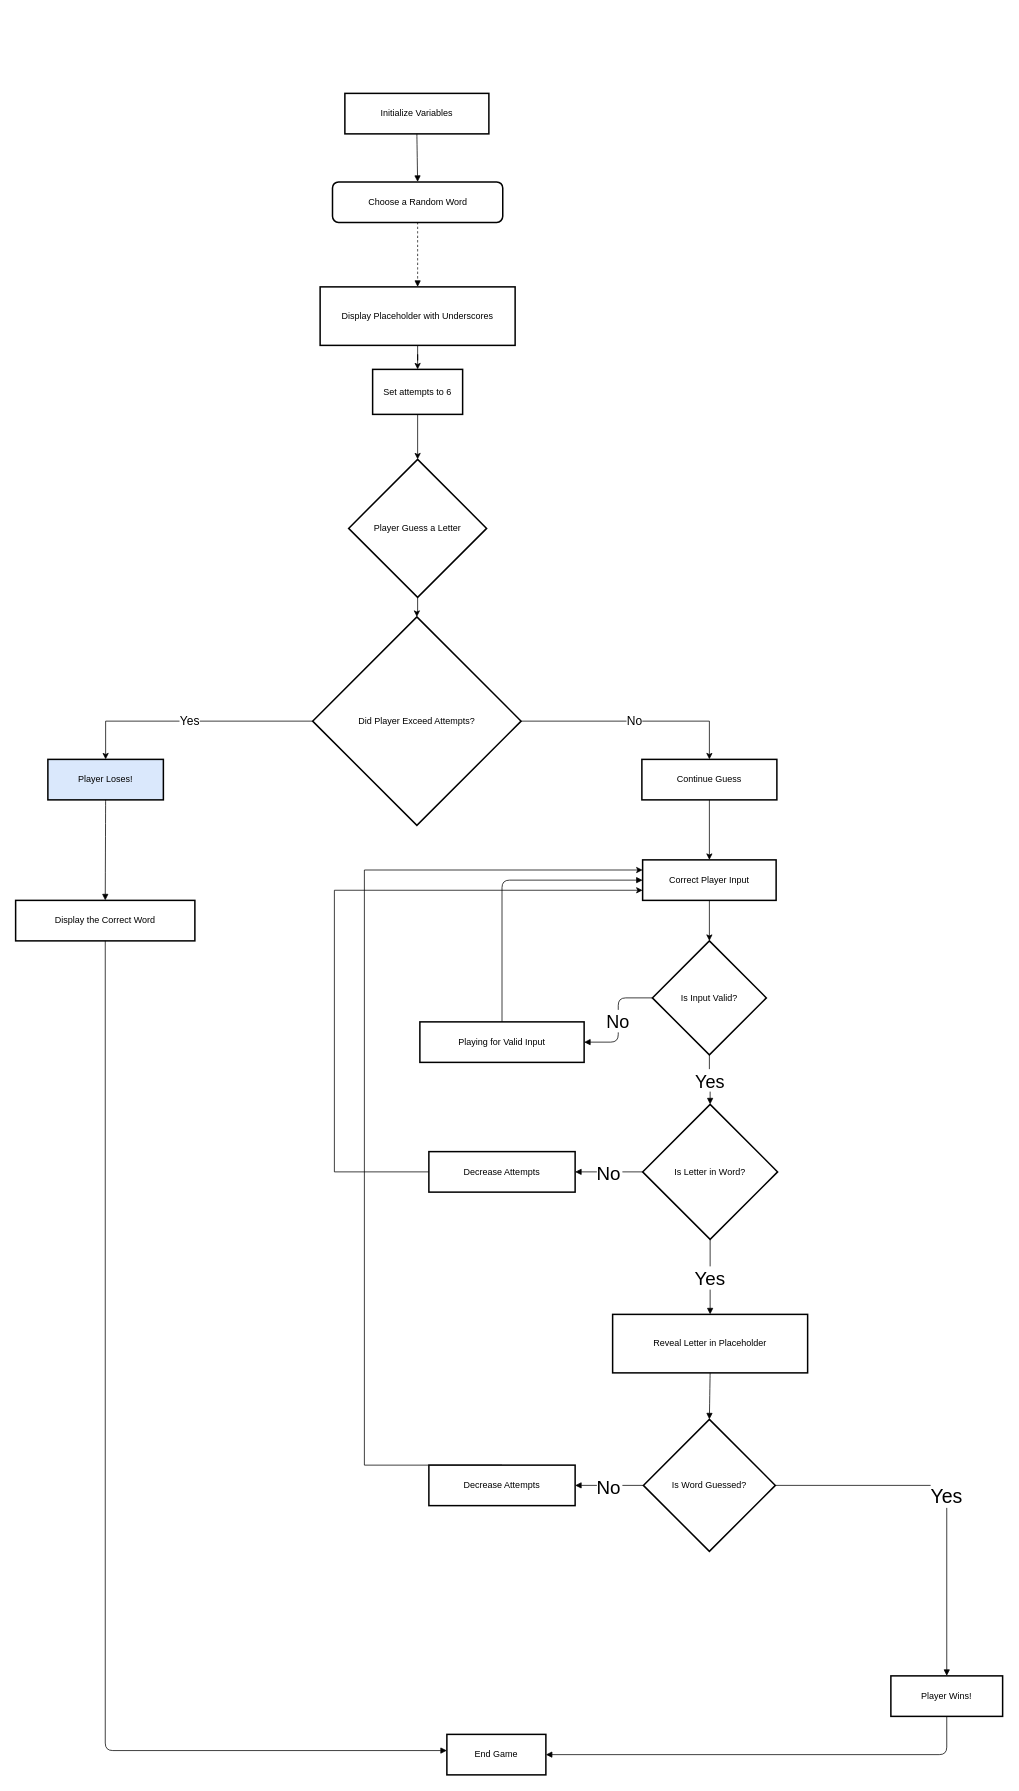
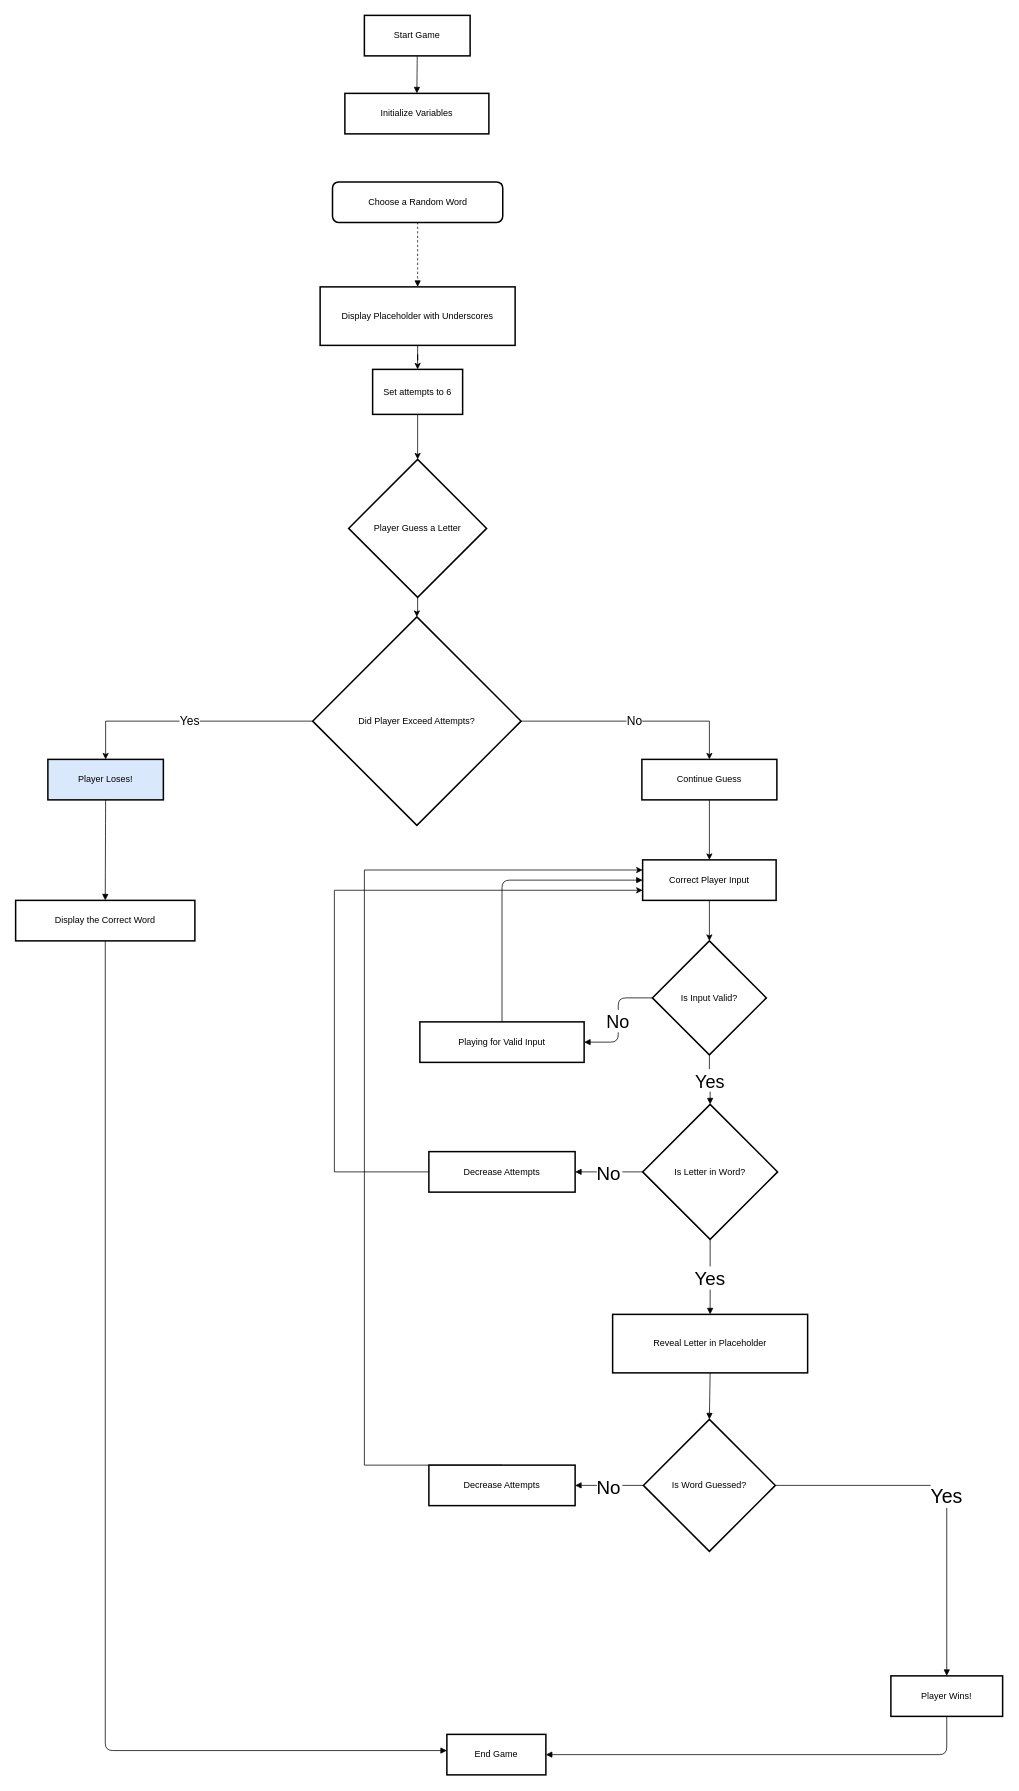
none -> (417, 36)
none -> (417, 59)
(417, 163) -> none
